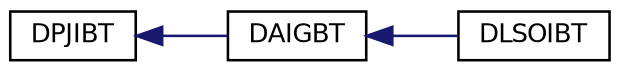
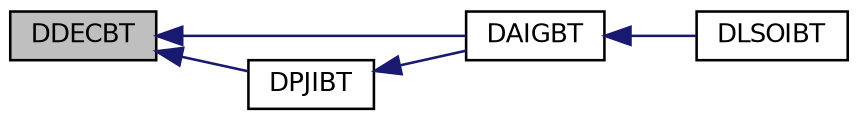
none -> (83, 36)
